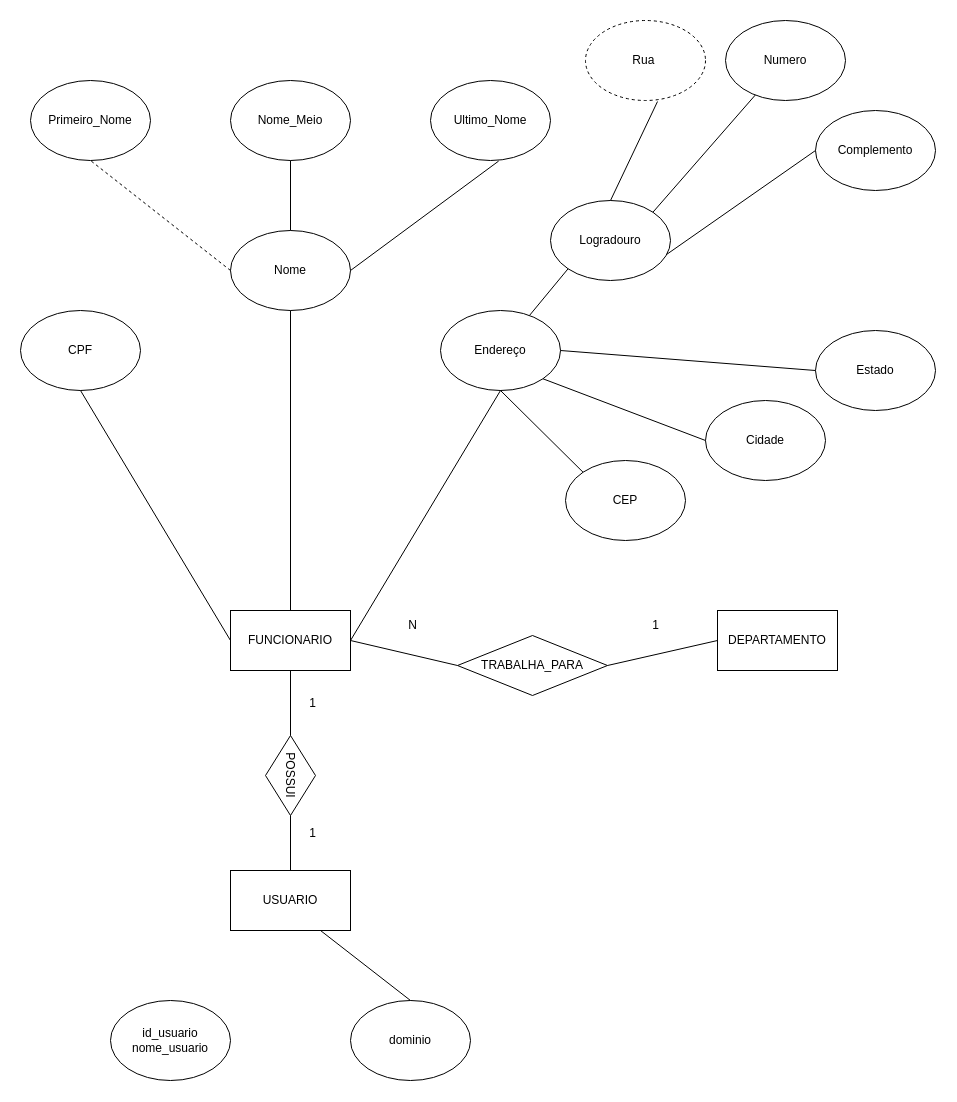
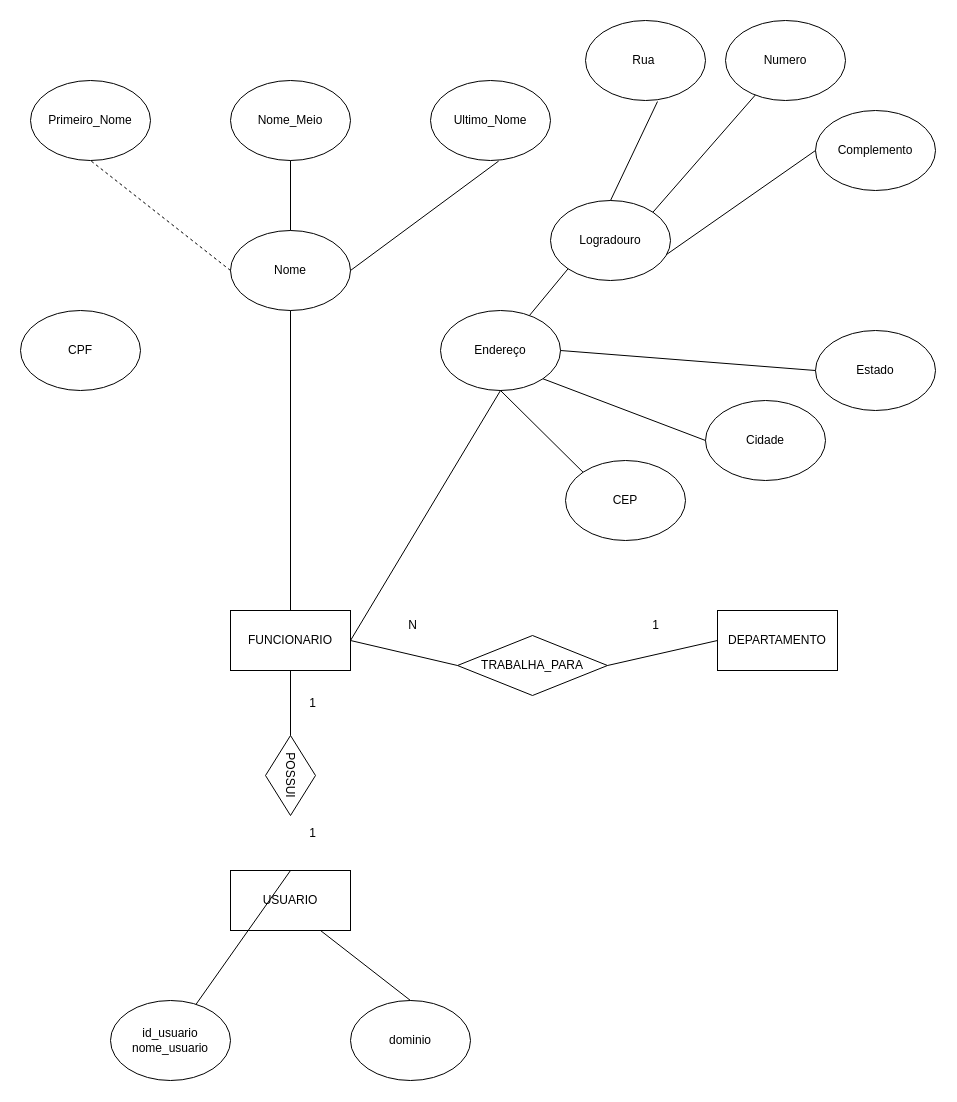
(646, 61) -> (646, 61)
(156, 516) -> none
(291, 844) -> (244, 937)
